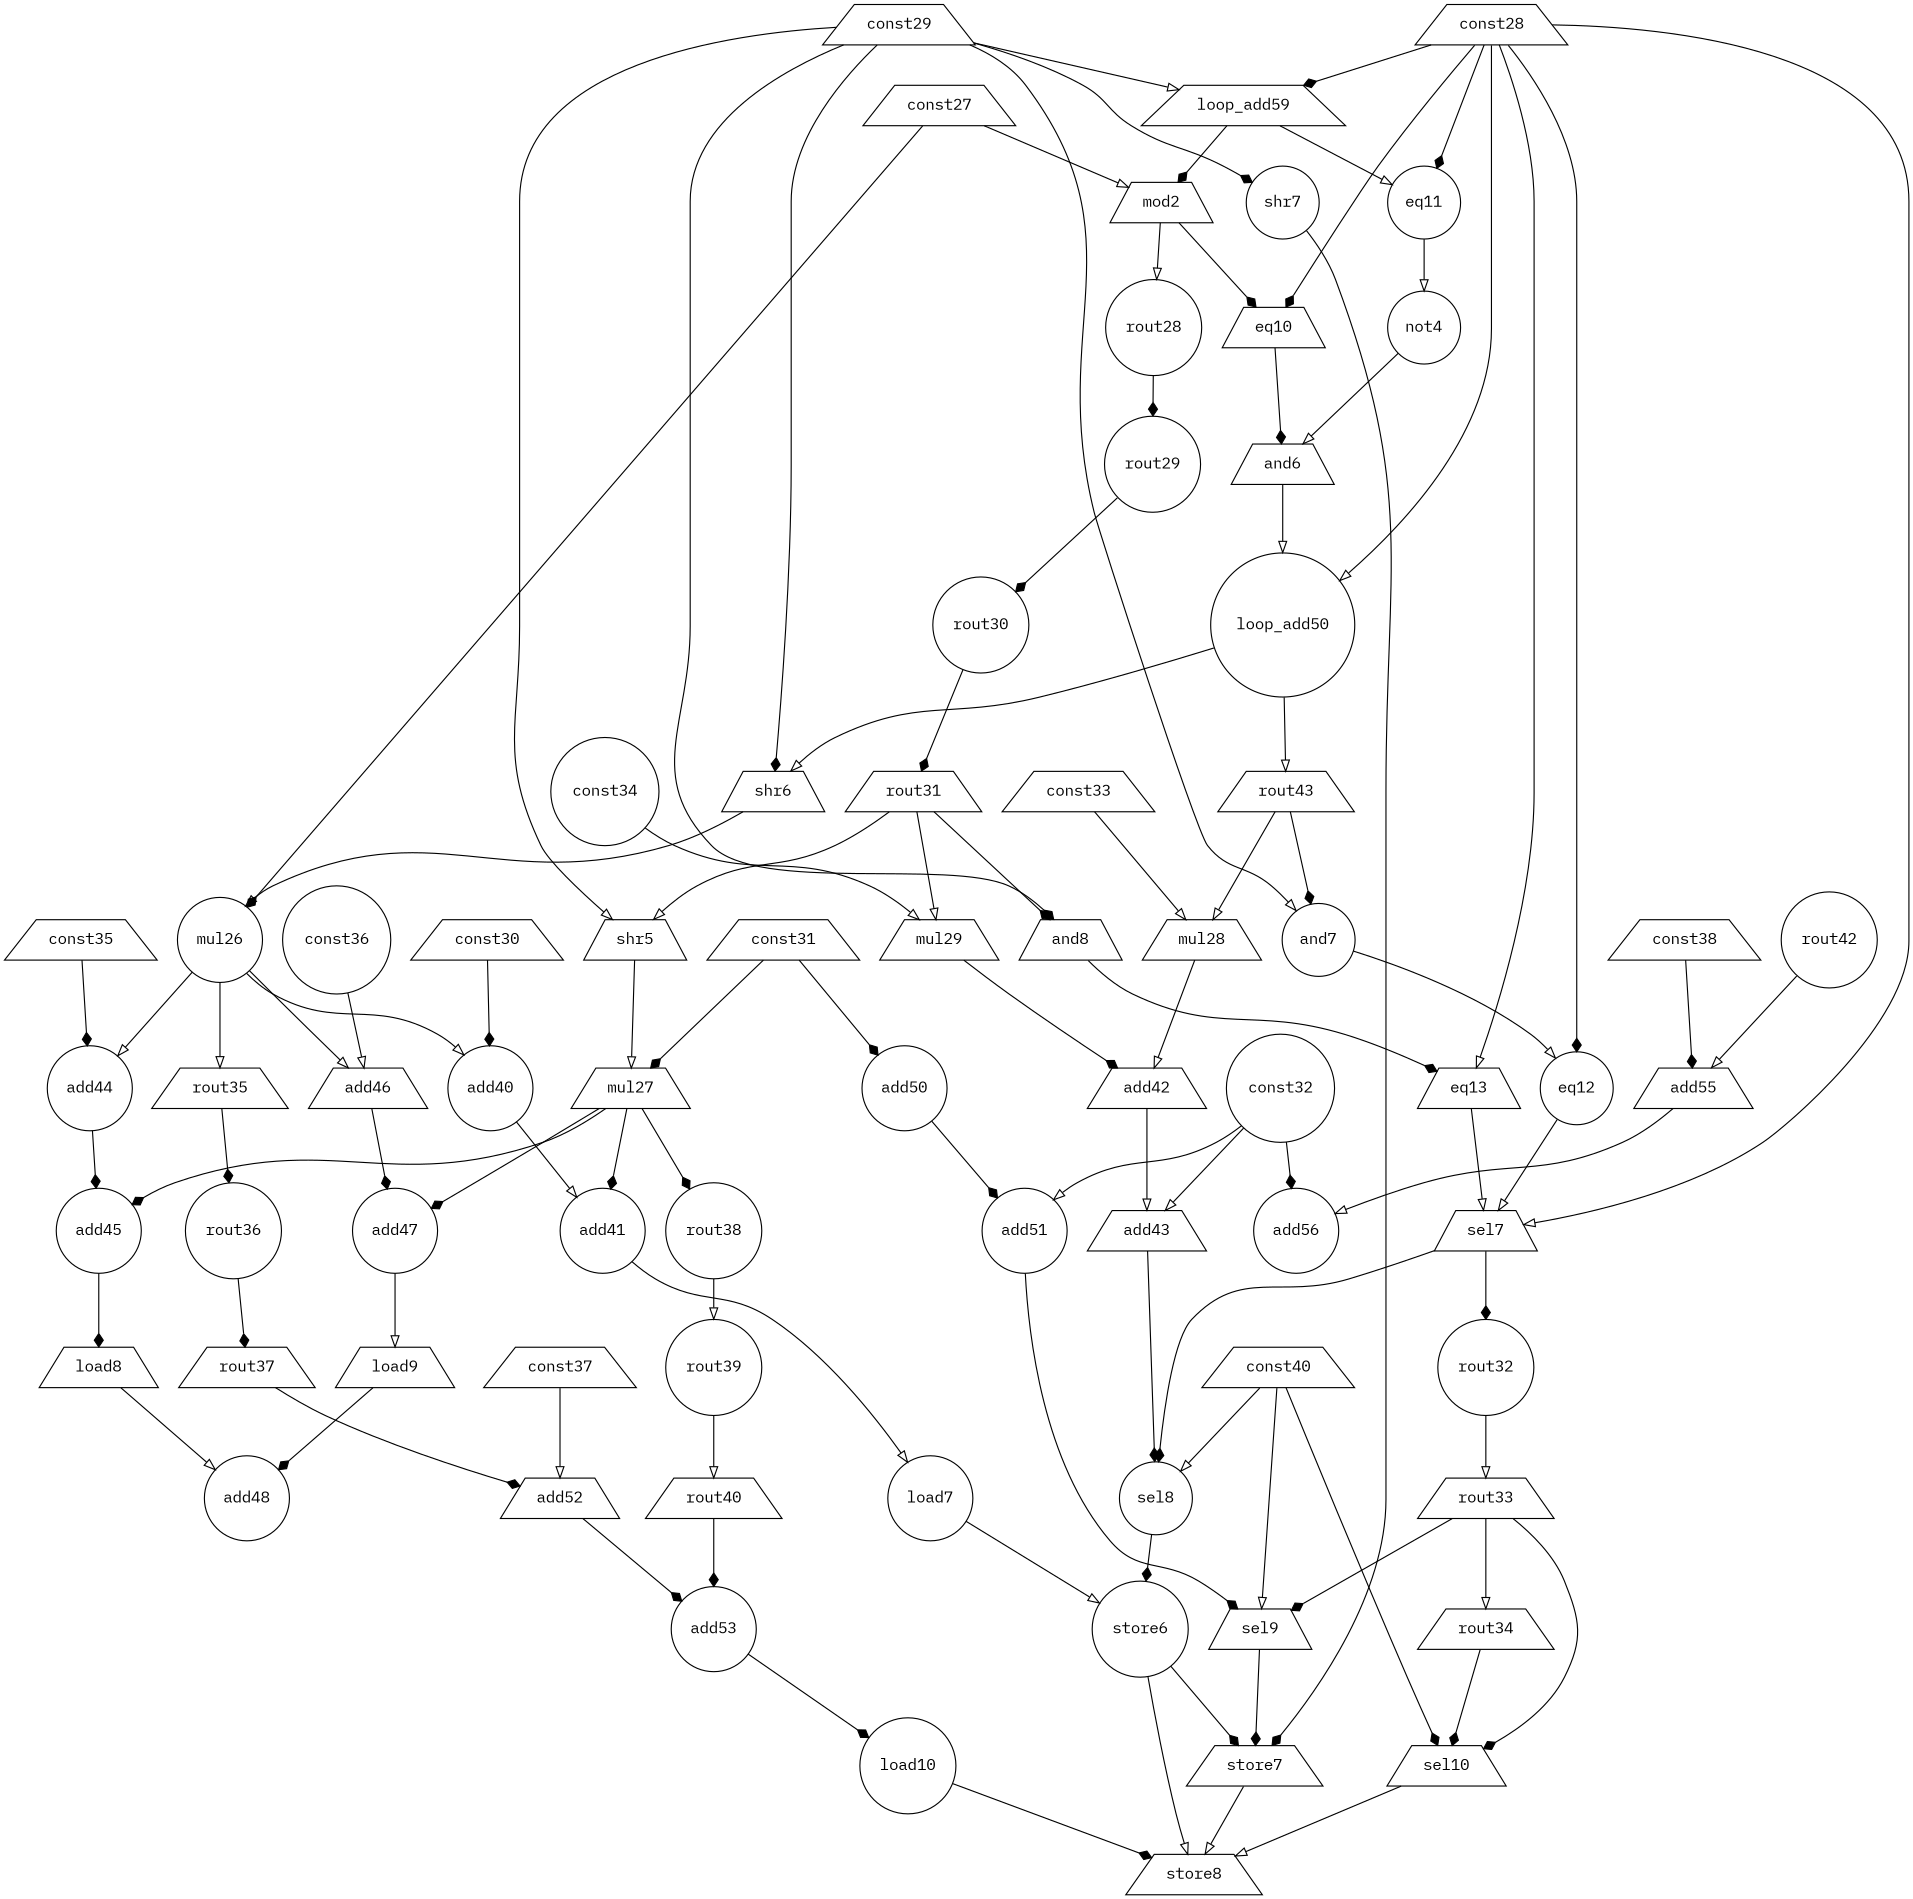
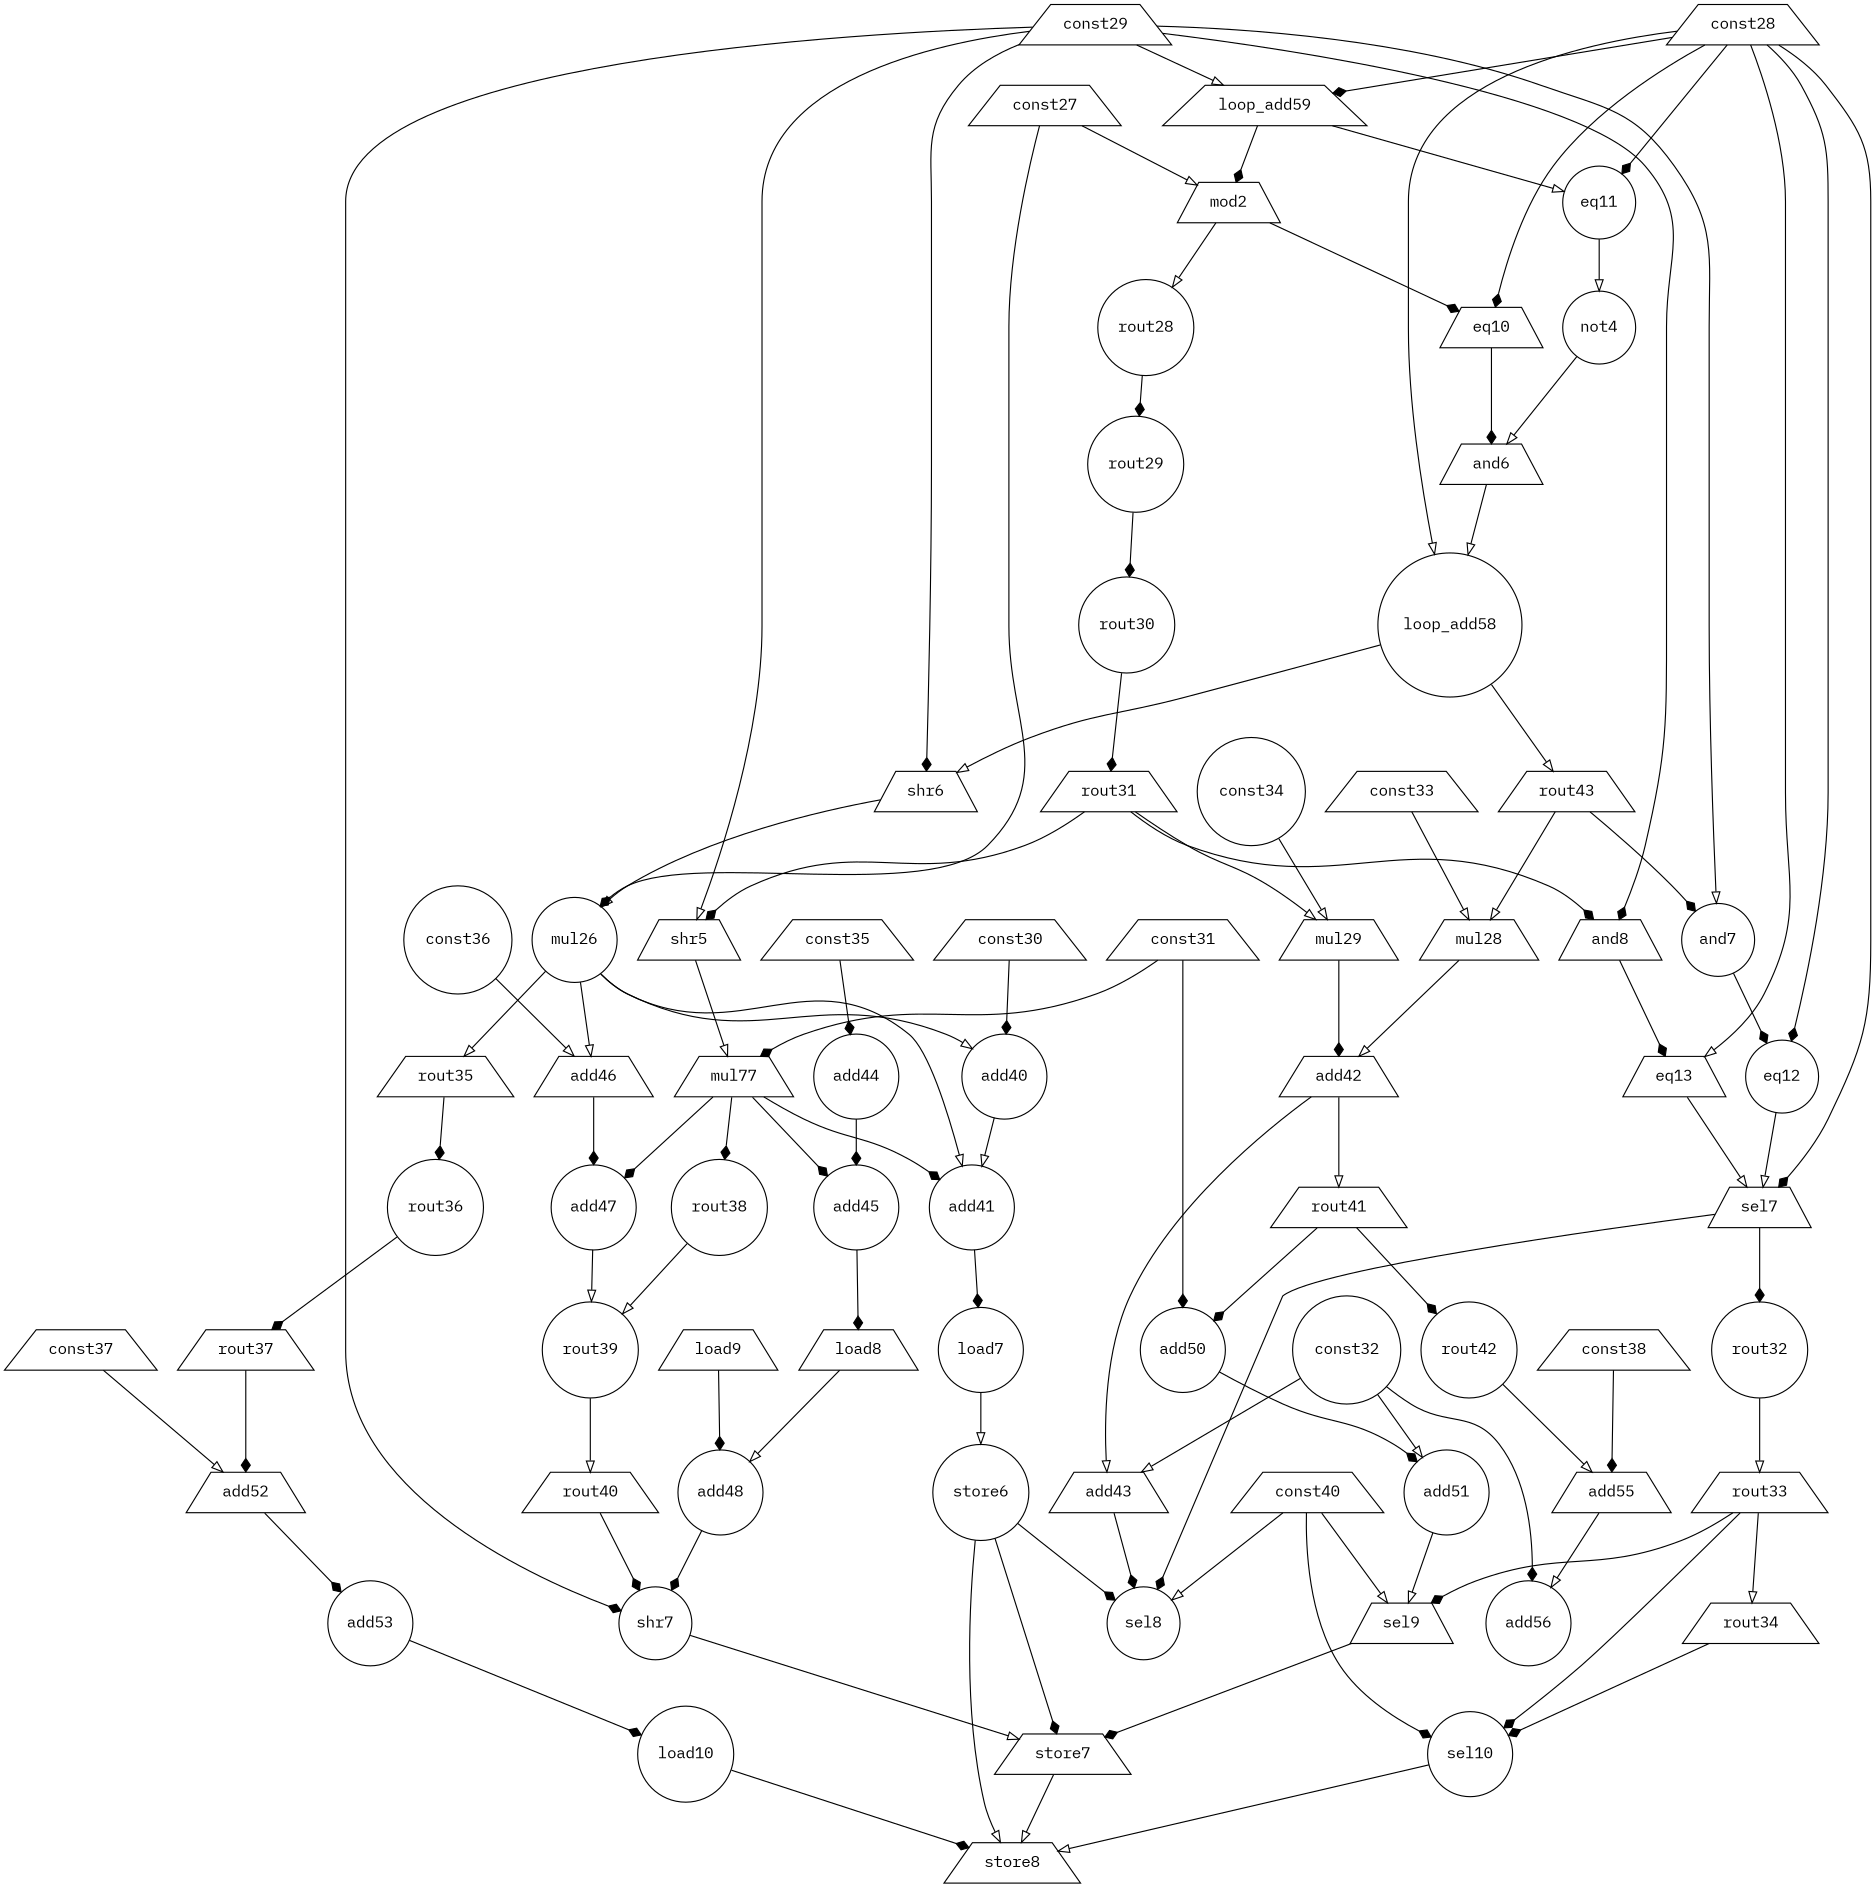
(1909, 602) -> (1871, 604)
(1283, 625) -> (1450, 625)
(794, 860) -> (900, 863)
(1386, 988) -> (849, 1686)
(1456, 991) -> (1747, 1002)
(159, 1010) -> (820, 1002)
(631, 1088) -> (734, 1077)
none -> (1339, 1207)
(395, 1305) -> (592, 1270)
(785, 1329) -> (976, 1272)
(1070, 1477) -> (1423, 1562)
(714, 1546) -> (617, 1546)
(1150, 1551) -> (1061, 1558)
none -> (690, 1554)
(1447, 1766) -> (1470, 1754)
